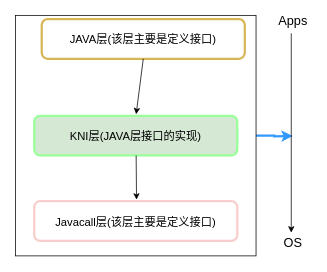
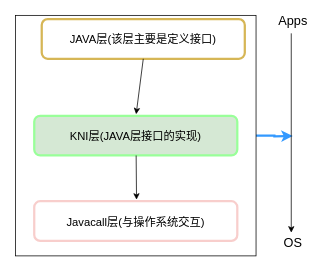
(136, 222) -> (136, 222)
